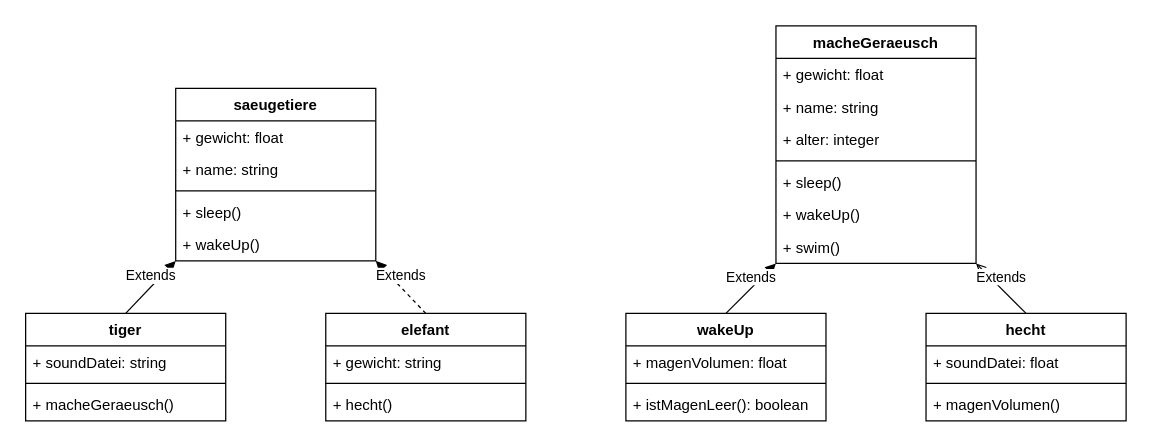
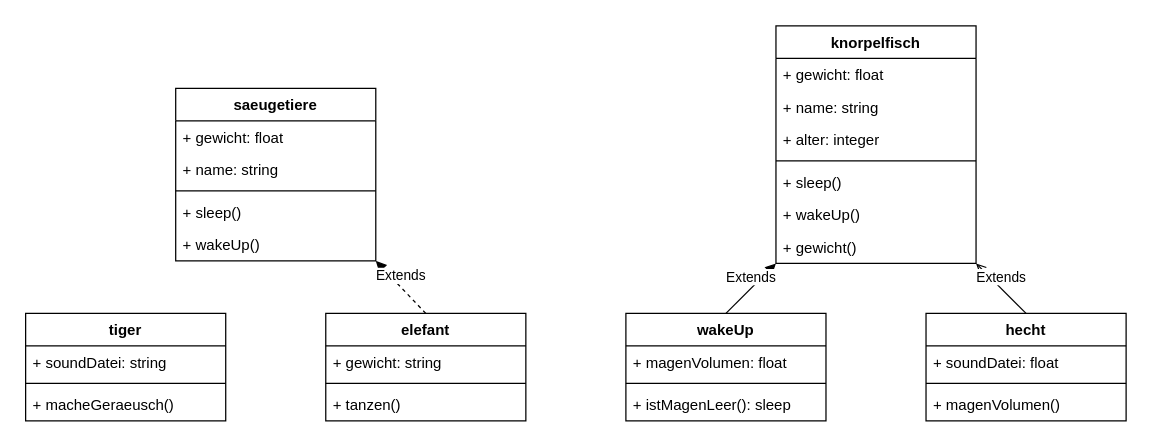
(875, 43) -> (875, 43)
(812, 248) -> (825, 248)
(147, 291) -> none
(368, 405) -> (373, 405)
(728, 405) -> (719, 405)
